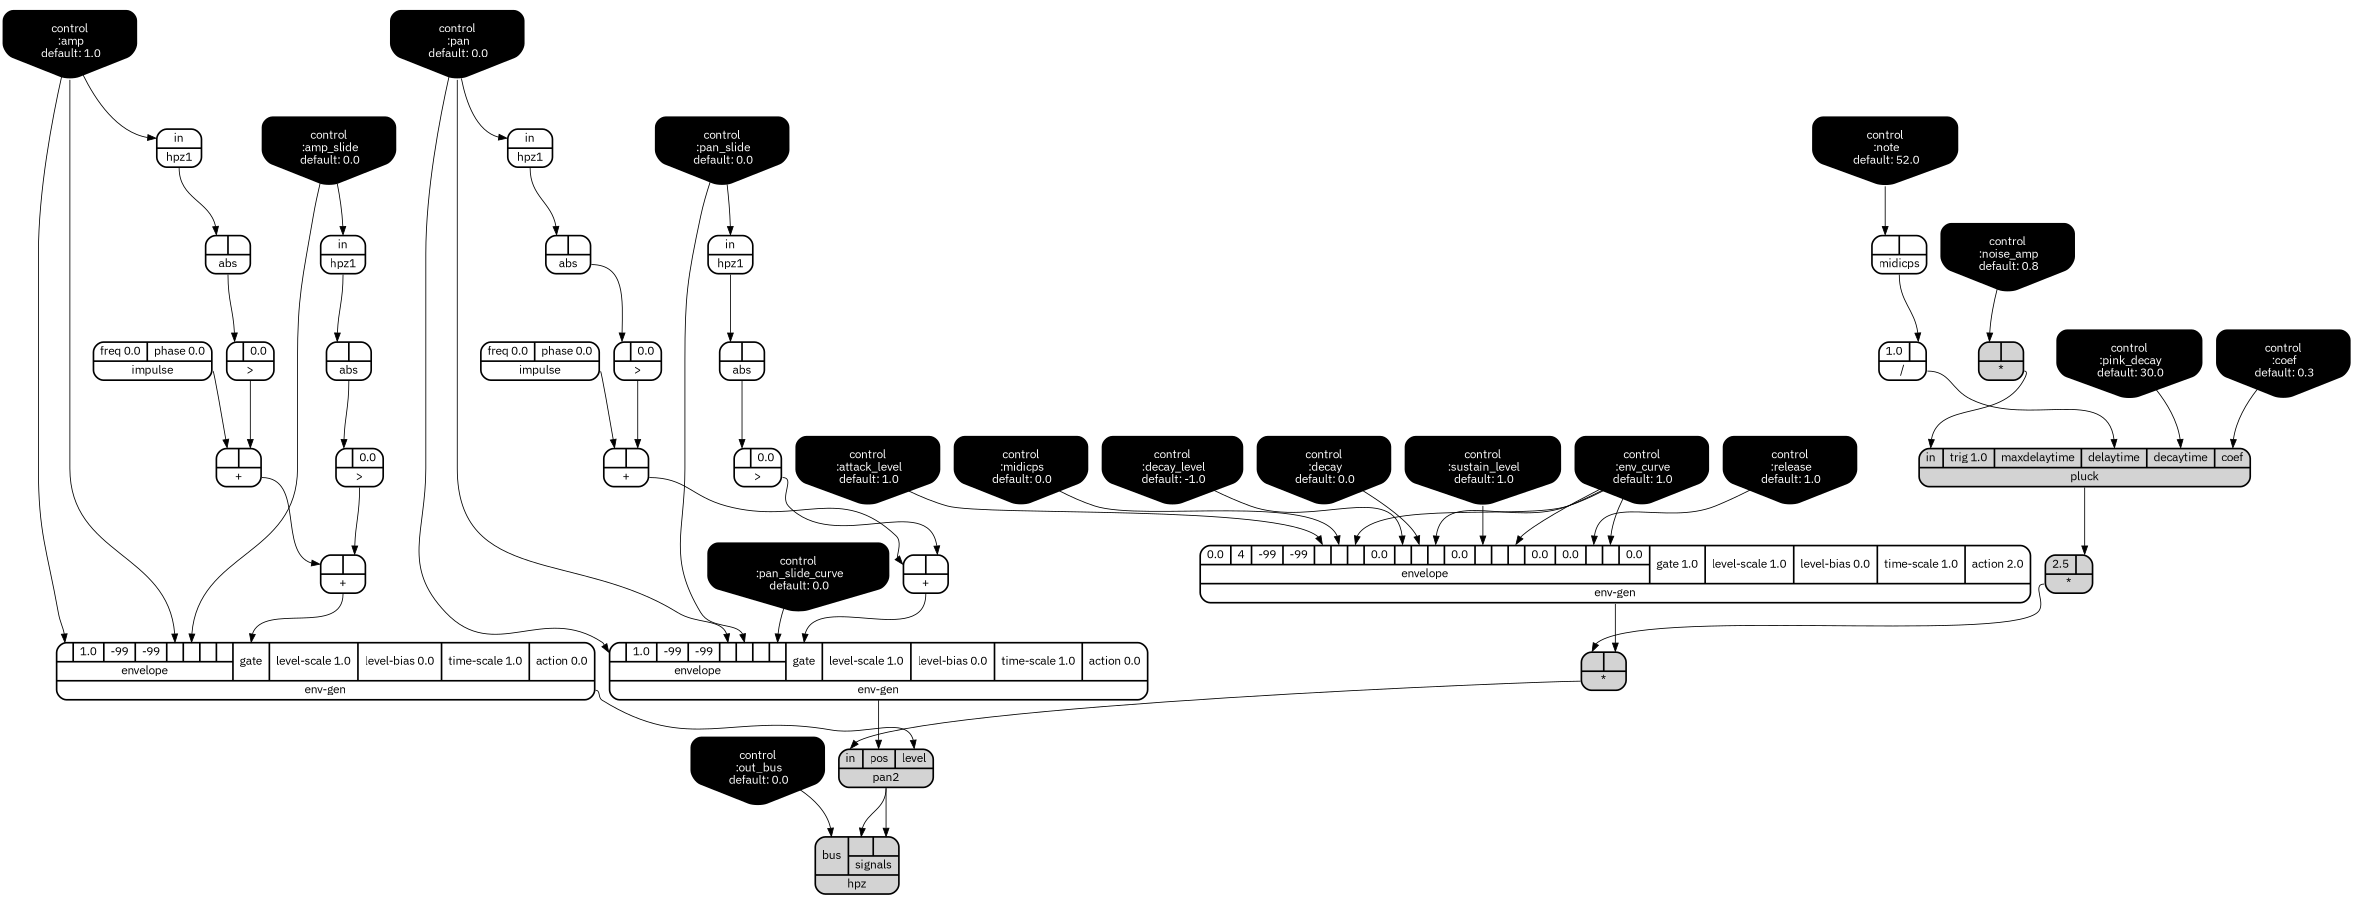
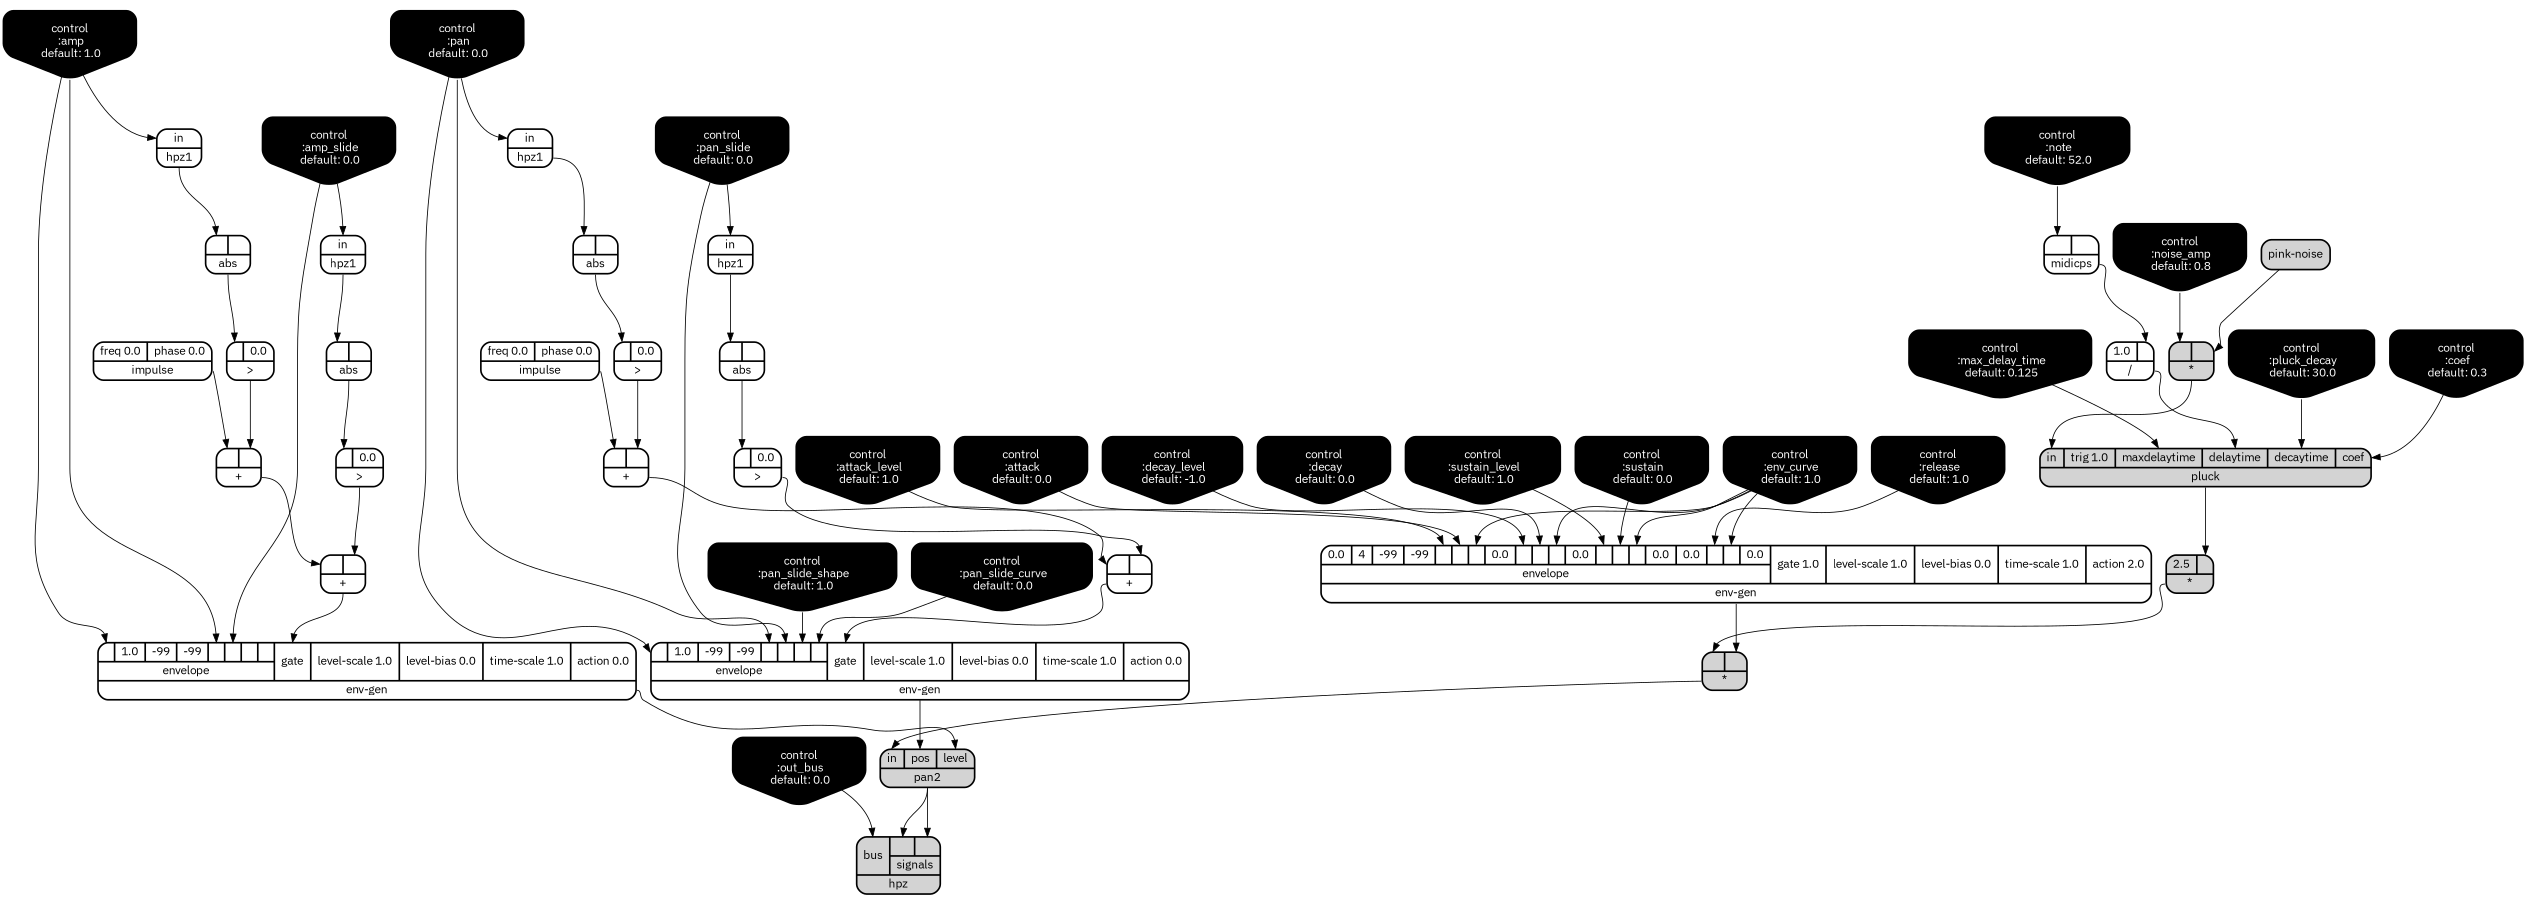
none -> (2296, 255)
none -> (2000, 361)
(2129, 361) -> (2302, 361)
(1021, 468) -> (1021, 468)
none -> (1642, 468)
none -> (802, 574)
